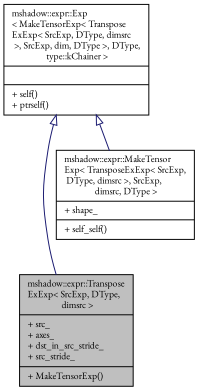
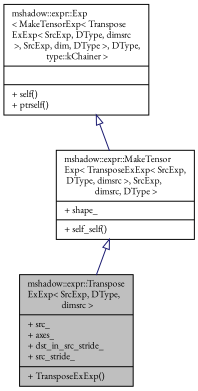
(44, 200) -> (101, 262)
(66, 376) -> (66, 376)
